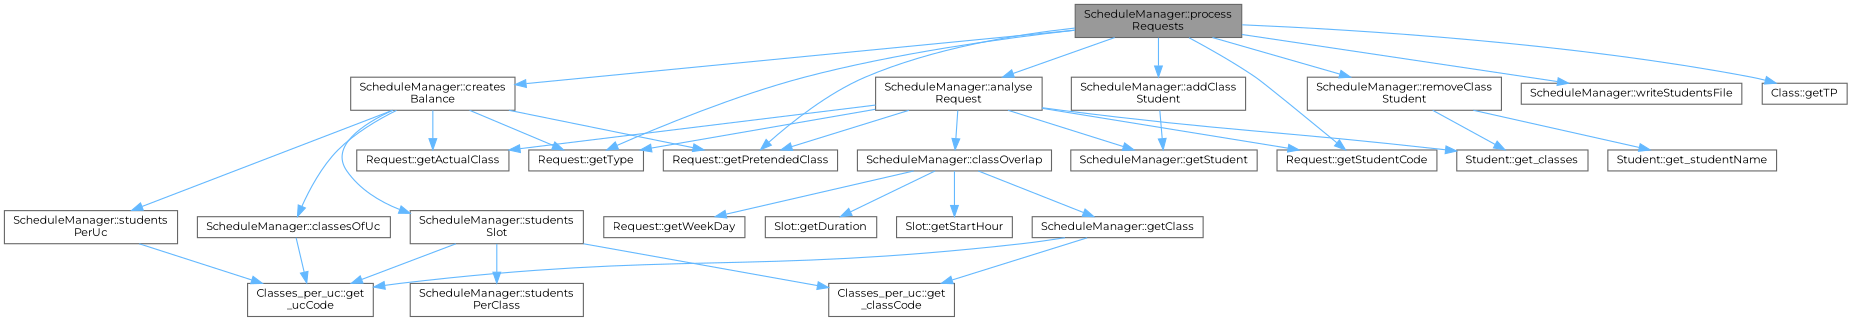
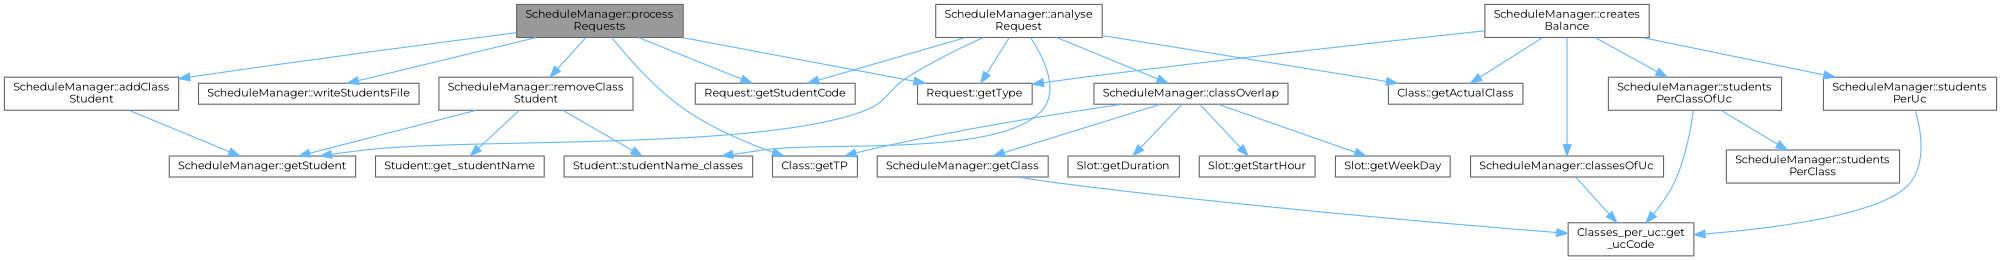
(1064, 56) -> none
(801, 57) -> none
none -> (988, 126)
none -> (393, 132)
(433, 160) -> (1456, 94)
(750, 160) -> none
(1522, 160) -> (658, 167)
(497, 227) -> (1695, 94)
(674, 227) -> (1393, 167)
(892, 300) -> none
